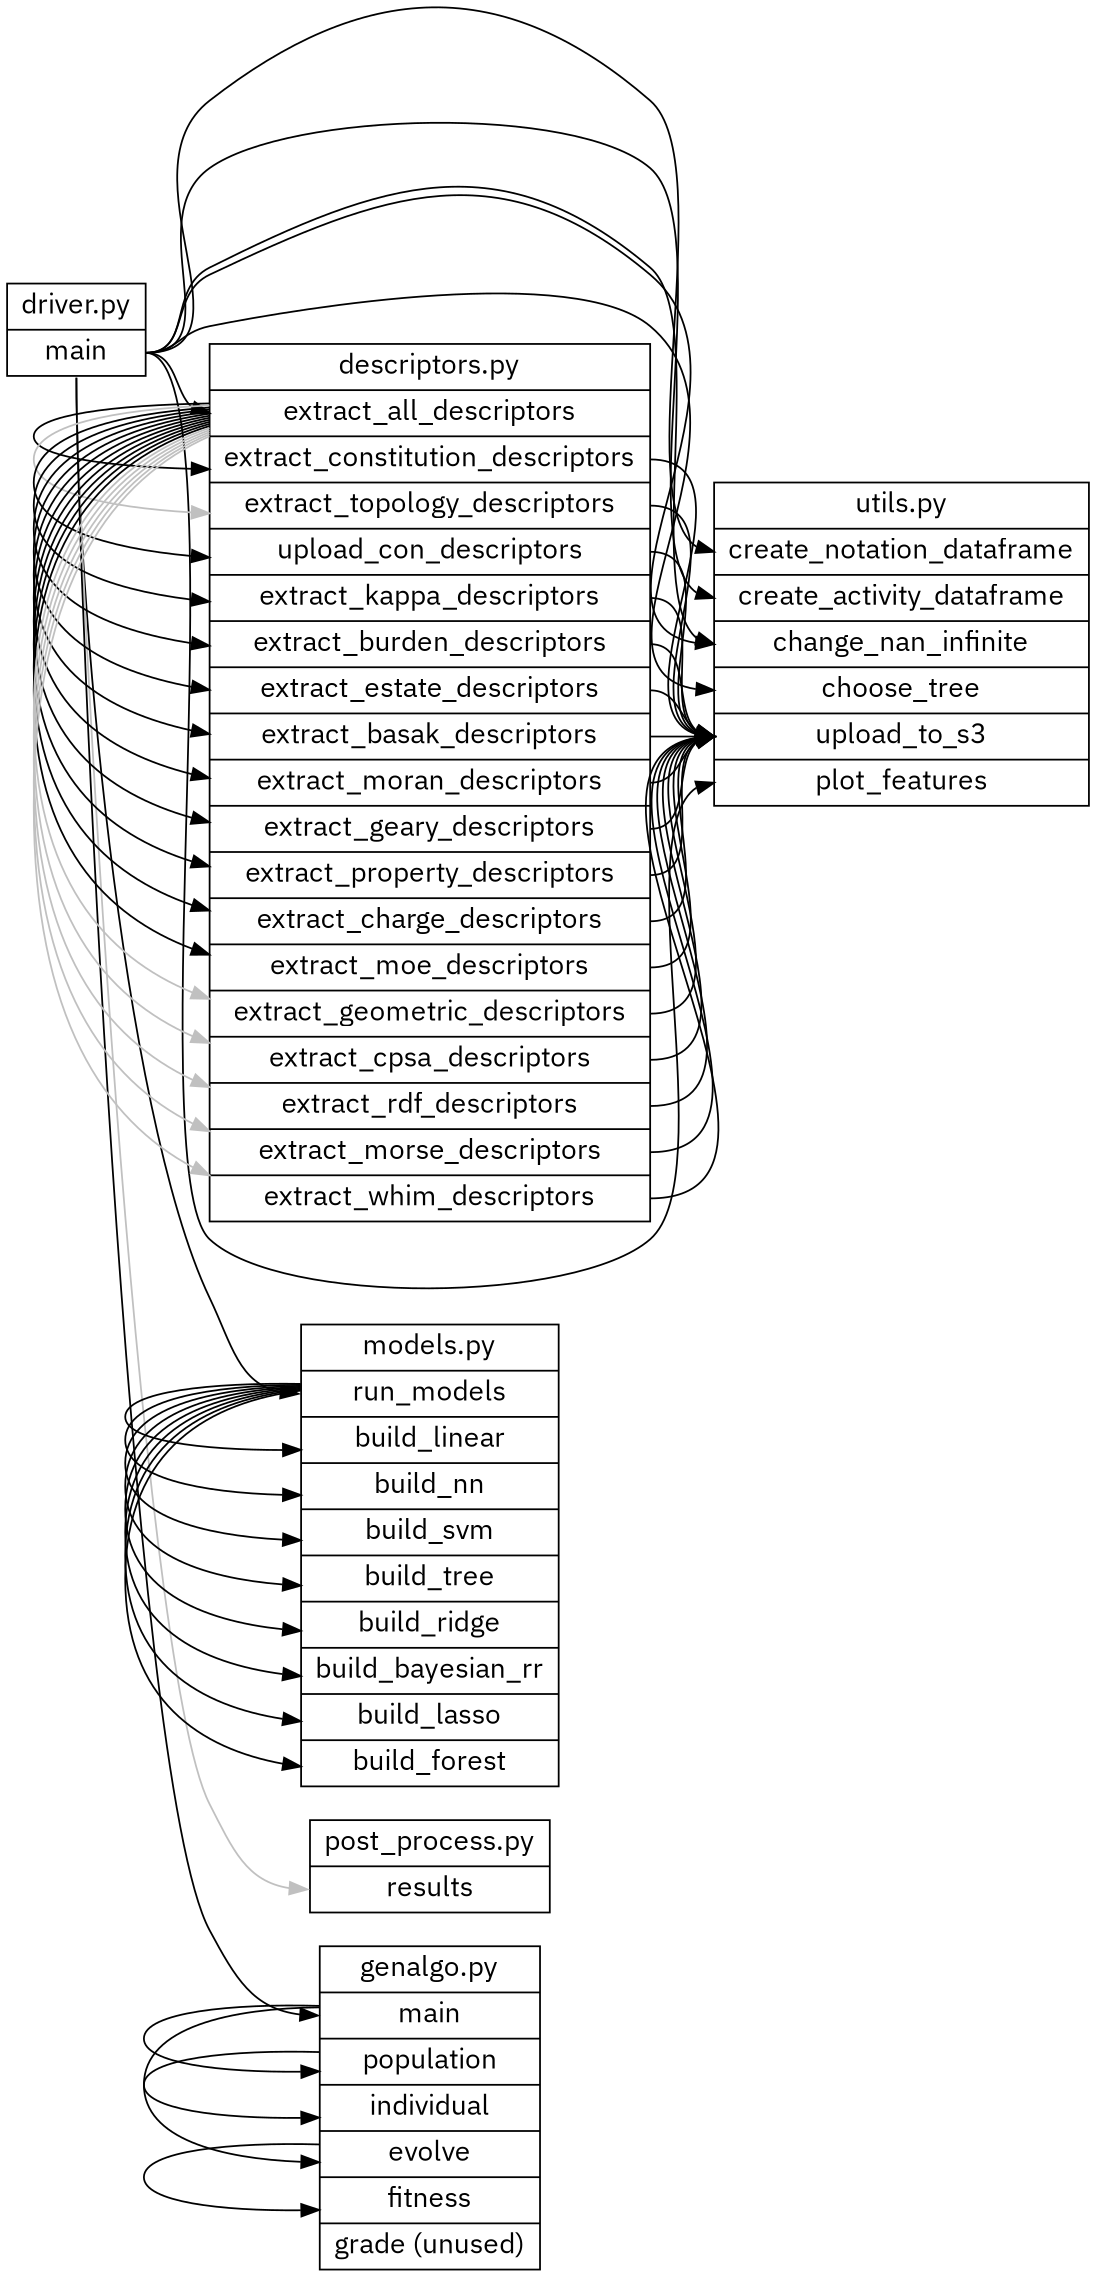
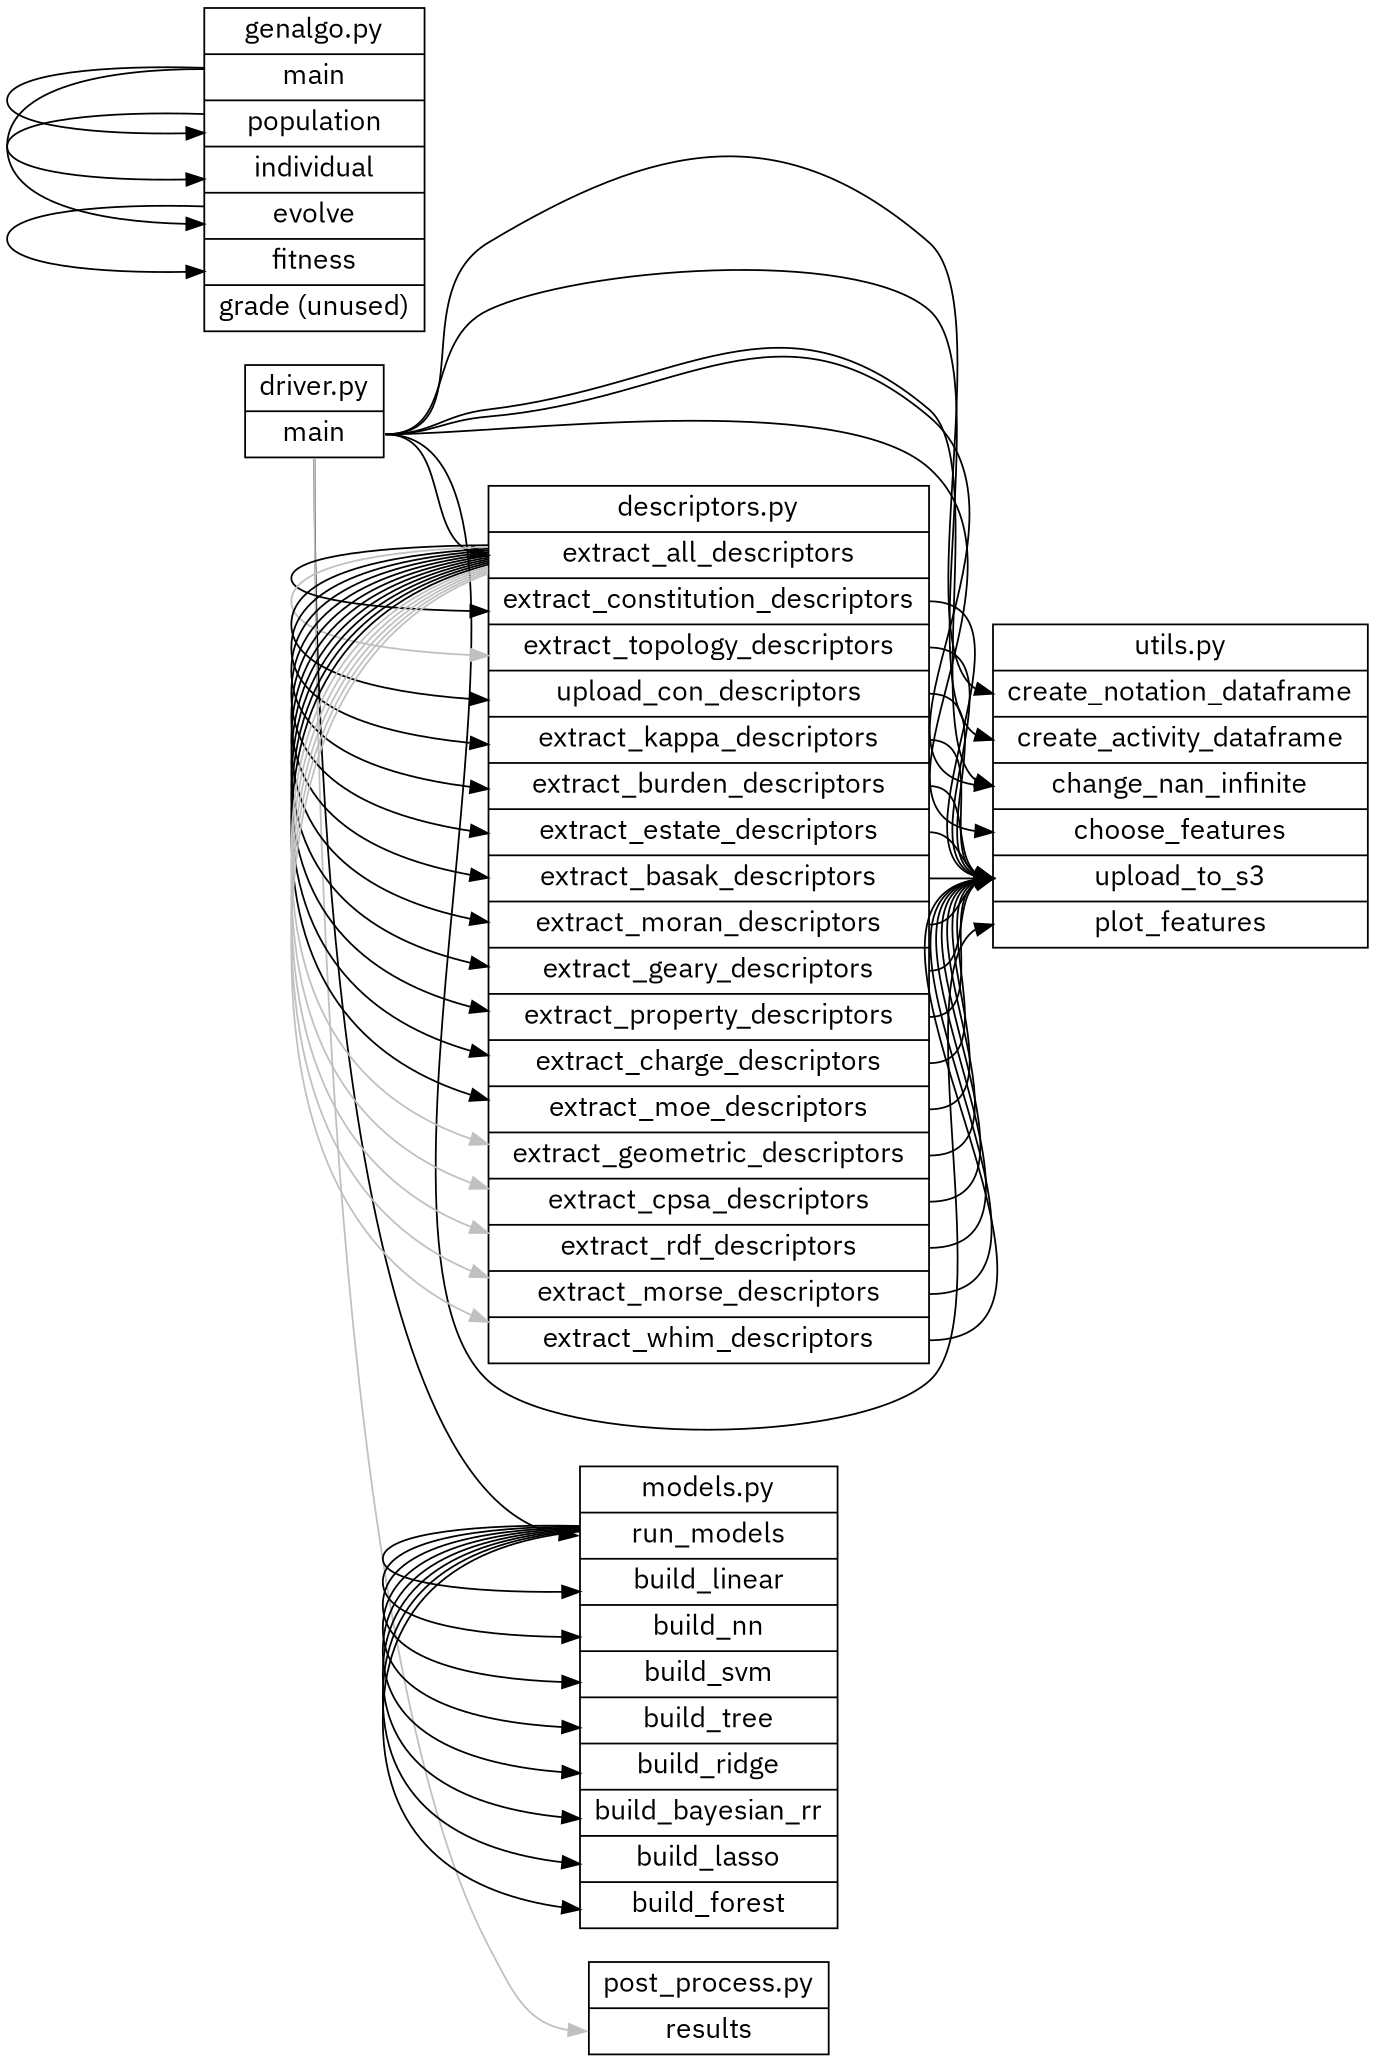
(902, 689) -> (1180, 830)
(126, 1349) -> none
